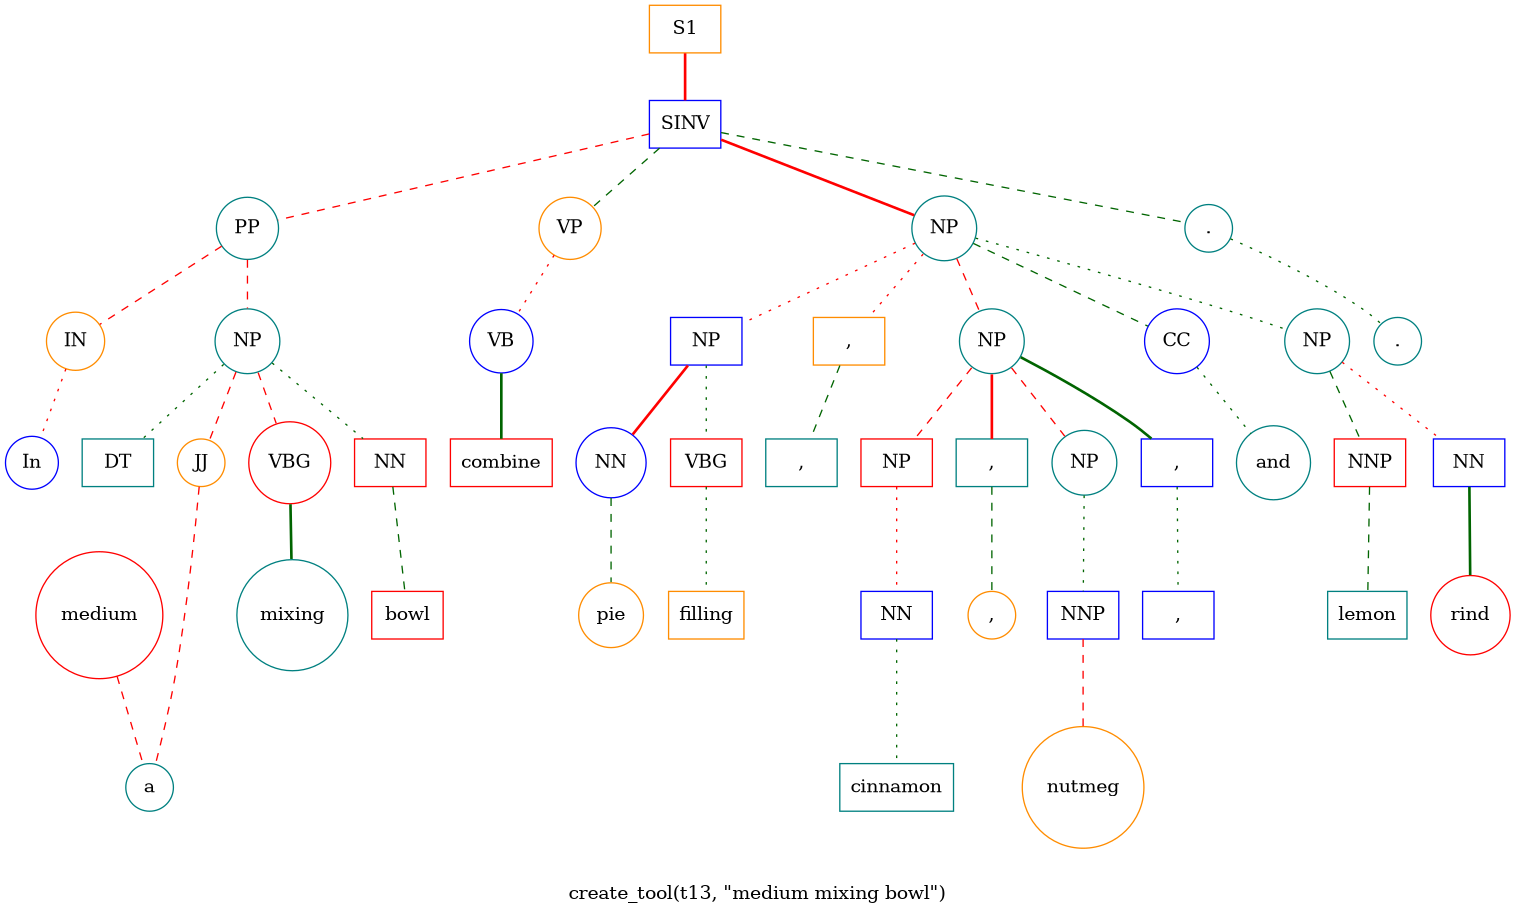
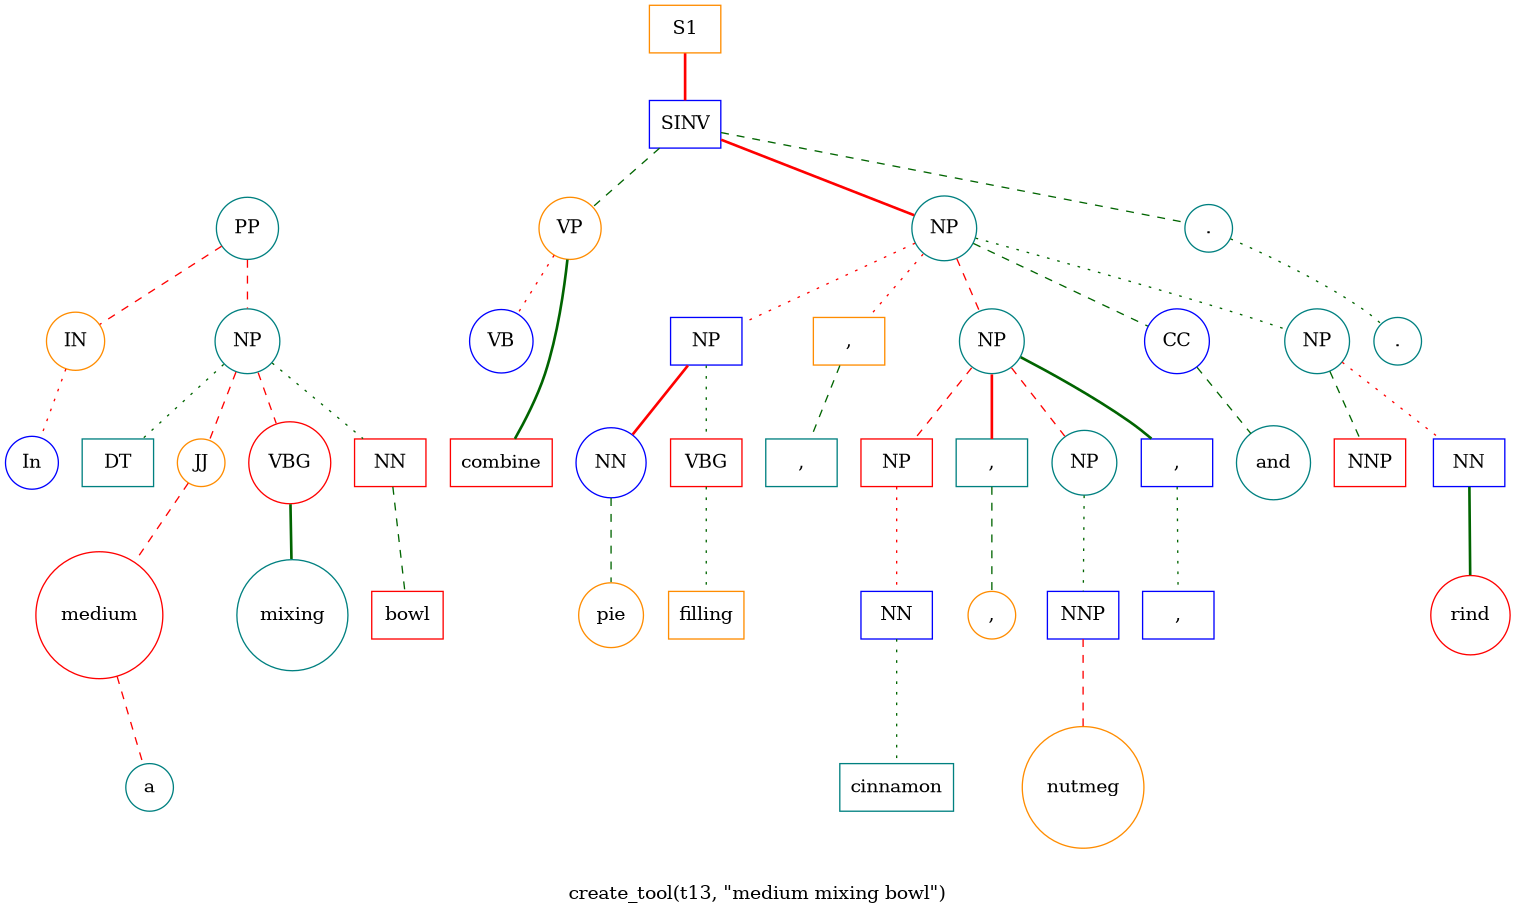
(464, 177) -> none
(1224, 400) -> (1224, 400)
(501, 406) -> (551, 352)
(1367, 615) -> none
(183, 626) -> (162, 522)
